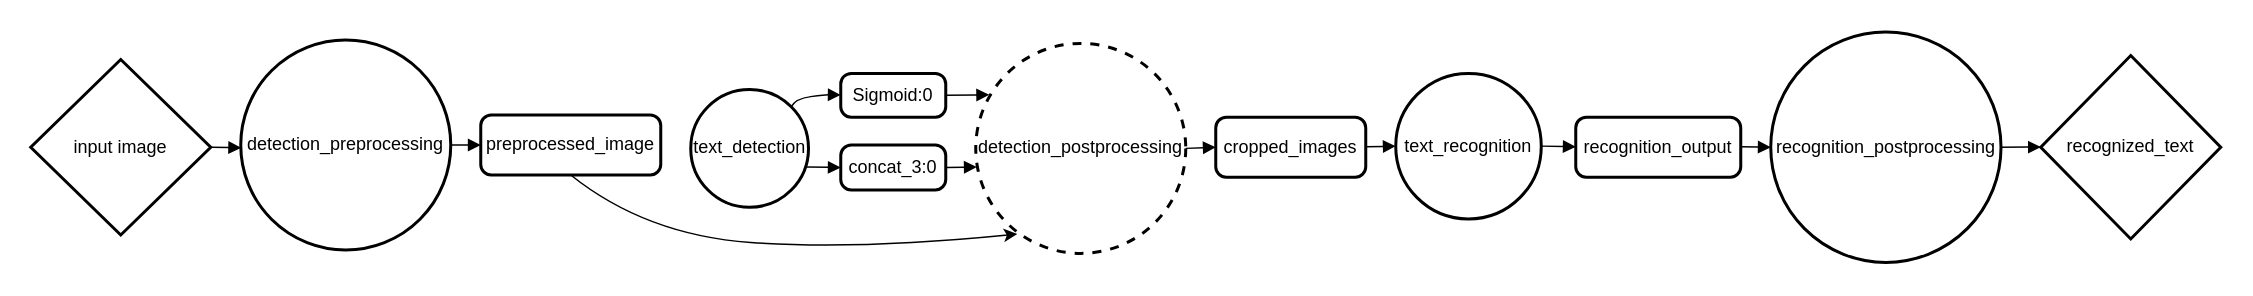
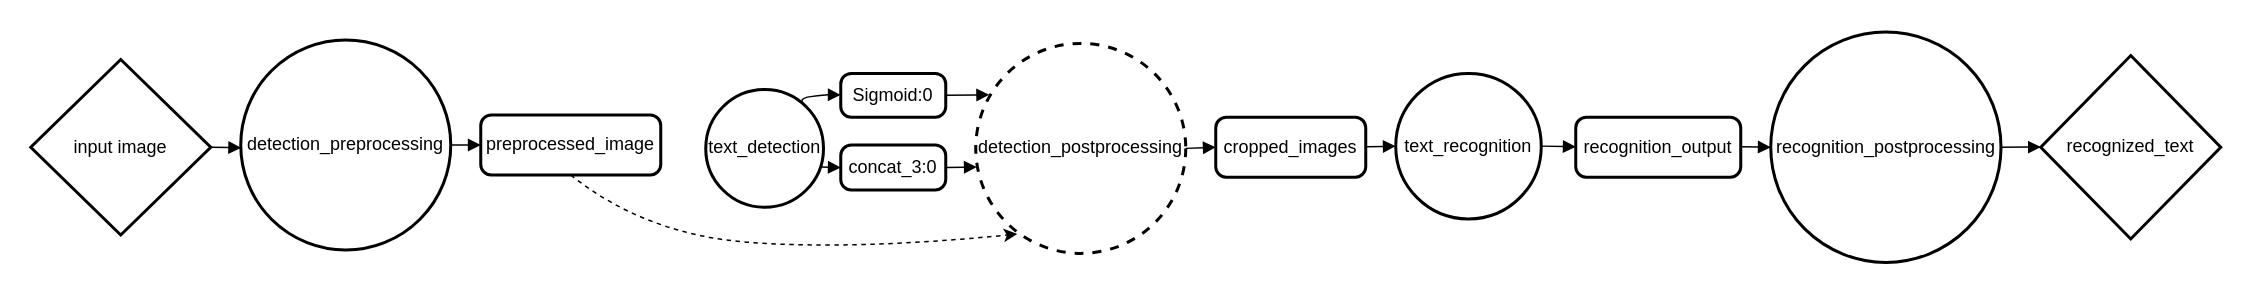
(750, 148) -> (765, 148)
(783, 244) -> (783, 244)
